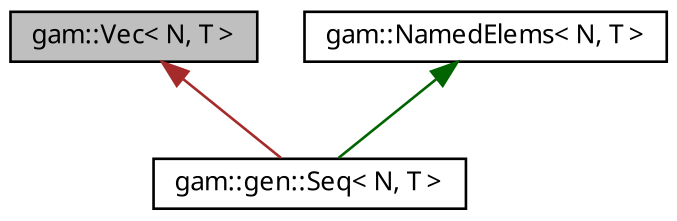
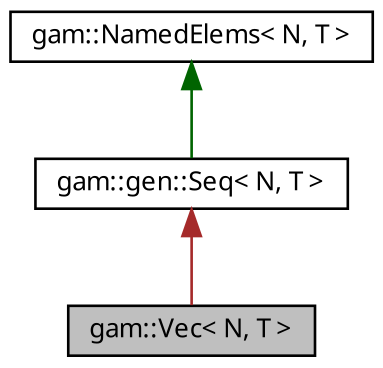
(232, 119) -> (192, 271)
